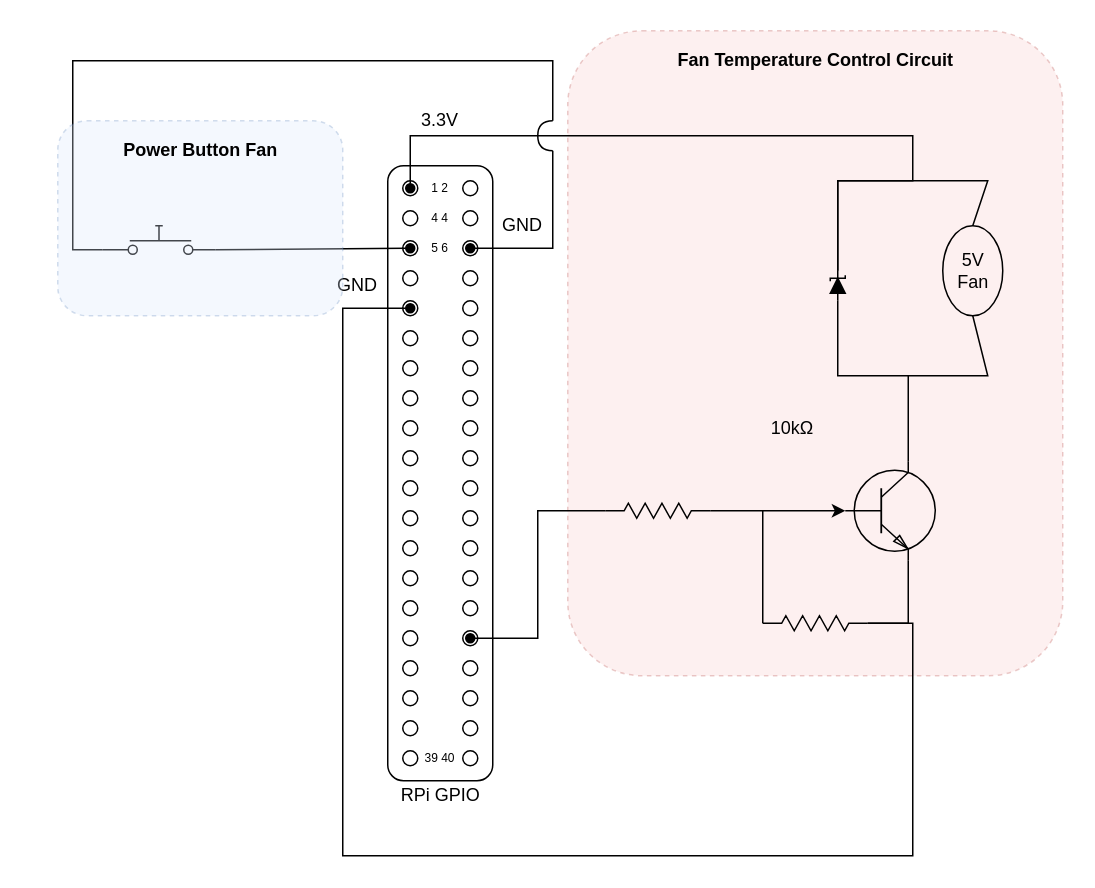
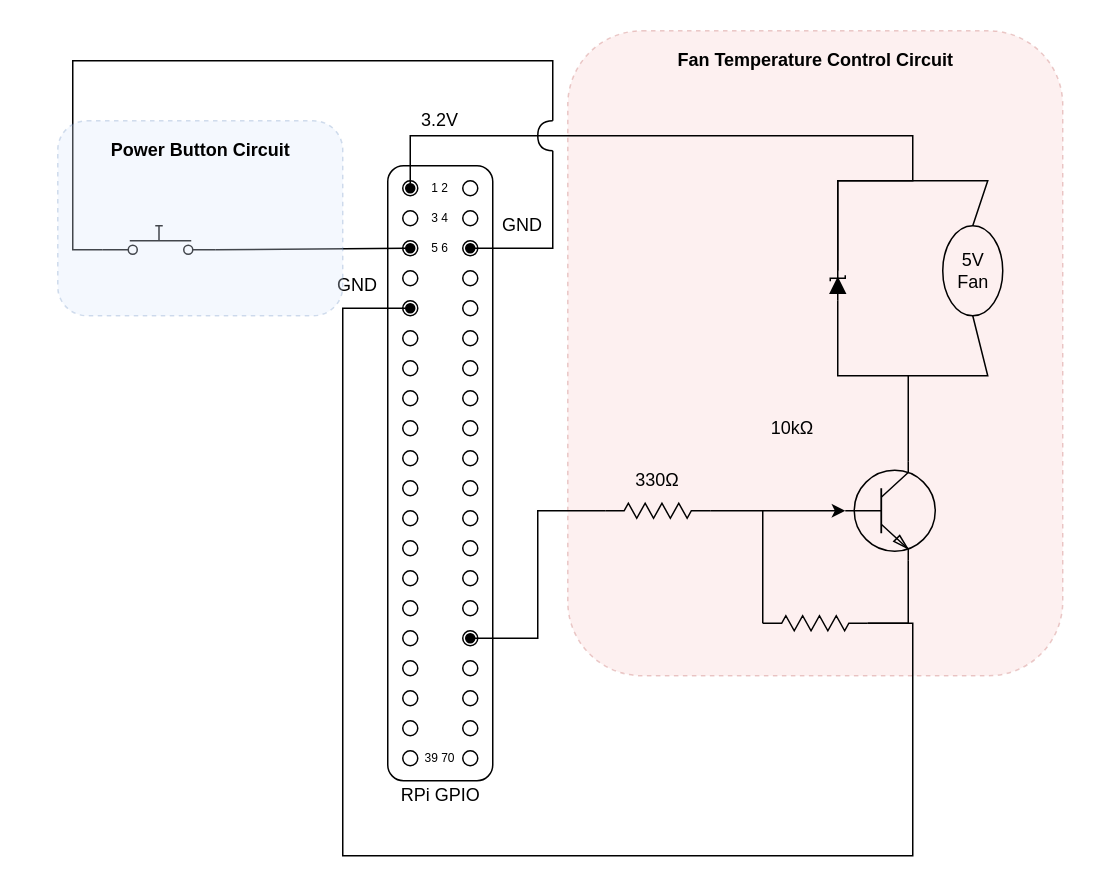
(440, 121) -> (440, 121)
(201, 151) -> (201, 151)
(440, 218) -> (440, 218)
none -> (658, 481)
(440, 758) -> (440, 758)
